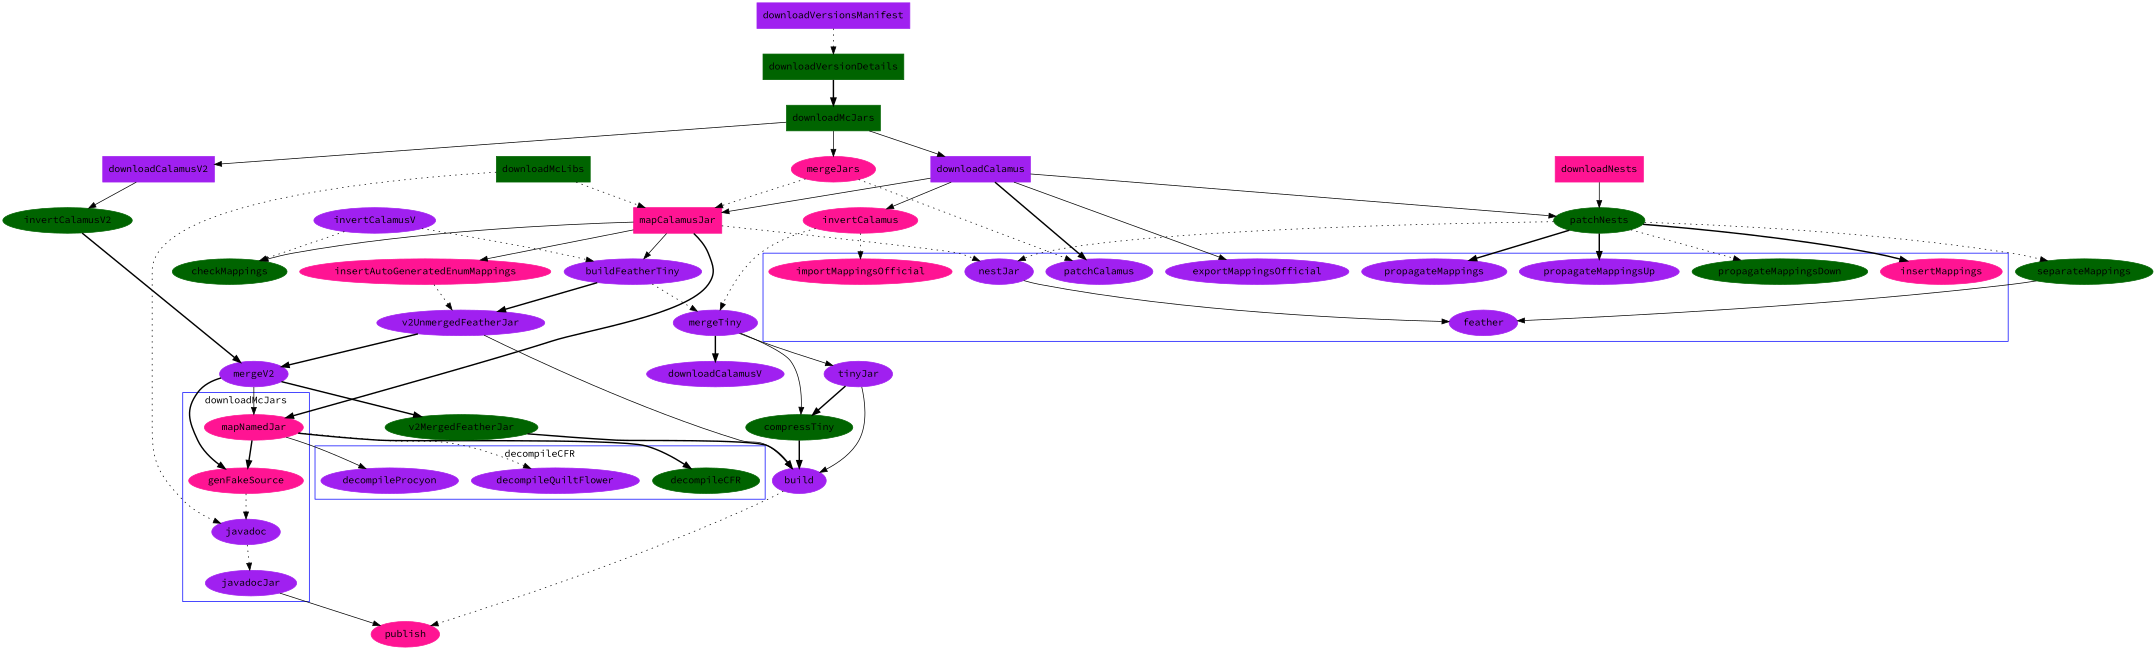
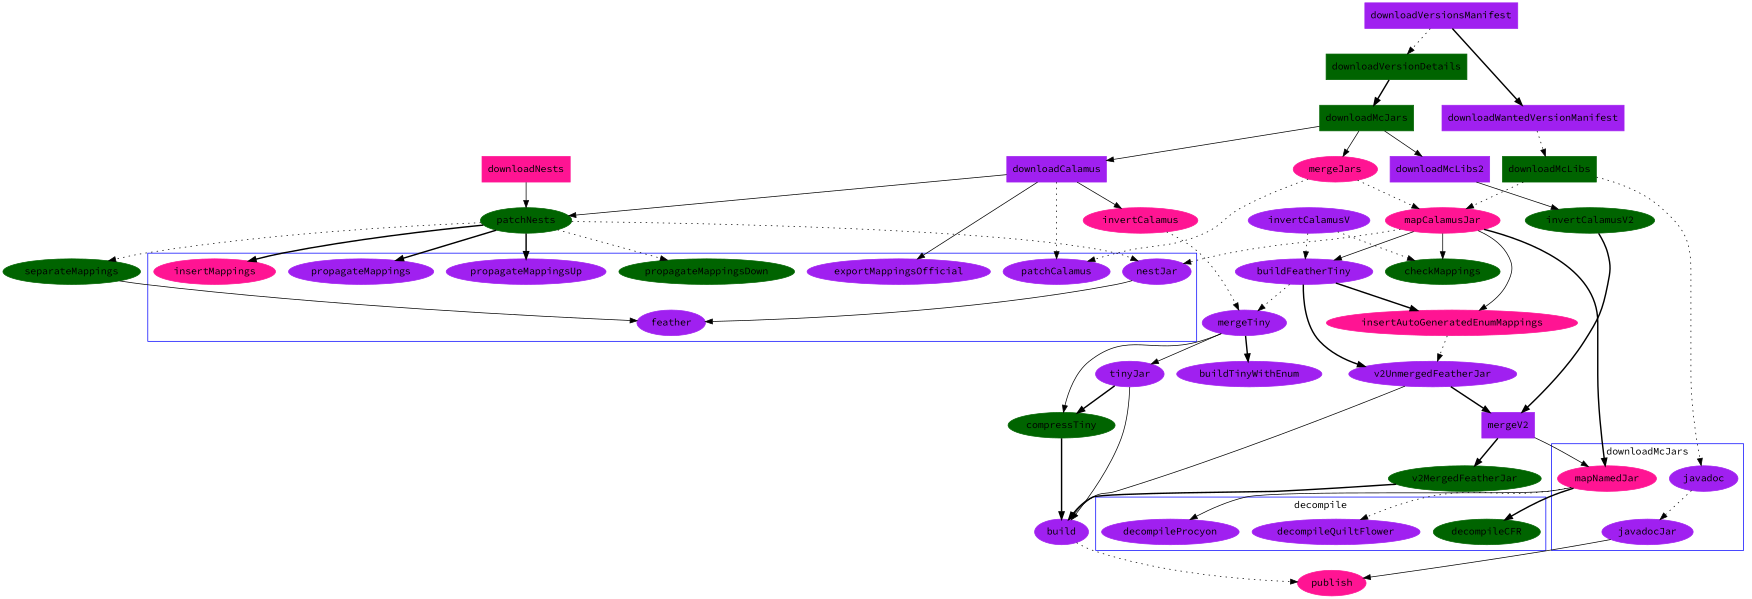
none -> (1533, 118)
(159, 169) -> (1440, 169)
(830, 195) -> none
(1037, 218) -> (1057, 217)
(678, 220) -> (1443, 220)
(860, 272) -> none
none -> (1373, 296)
(254, 374) -> (1508, 425)
(715, 374) -> (1249, 374)
(540, 454) -> (1321, 505)
(246, 481) -> none
